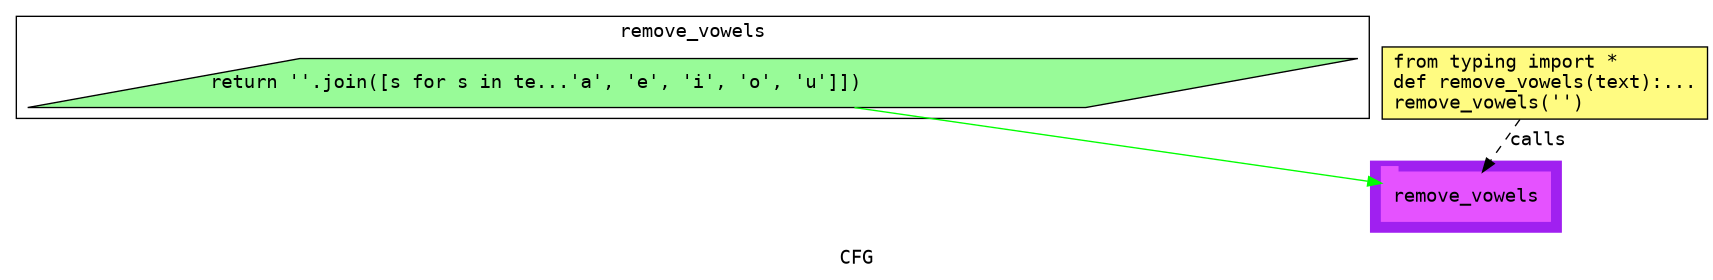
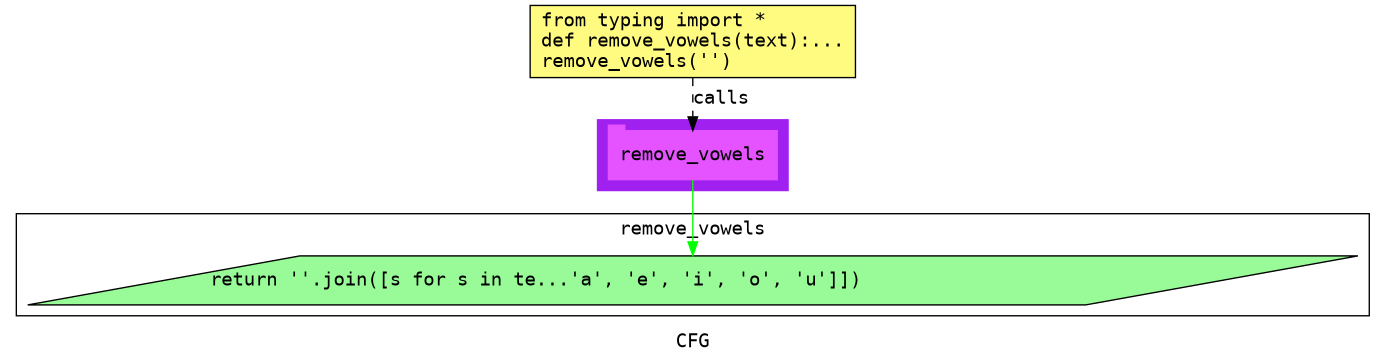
(1111, 144) -> (693, 205)
